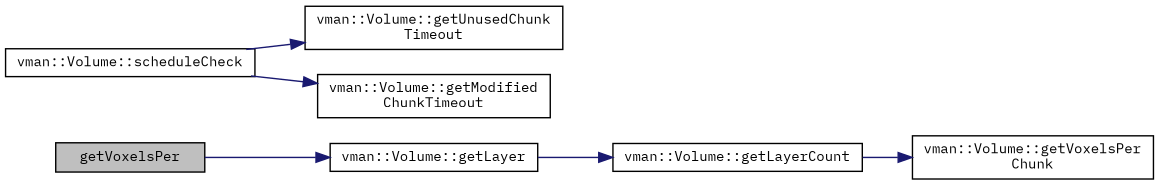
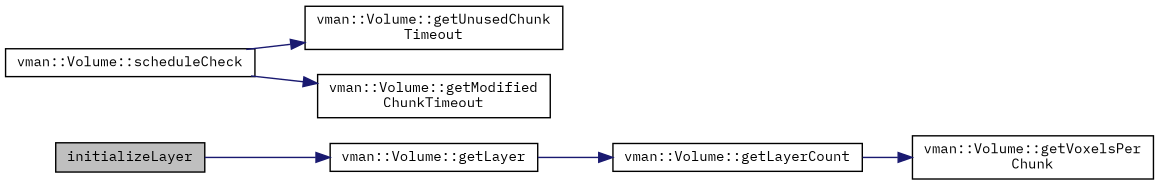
(130, 157) -> (130, 157)
